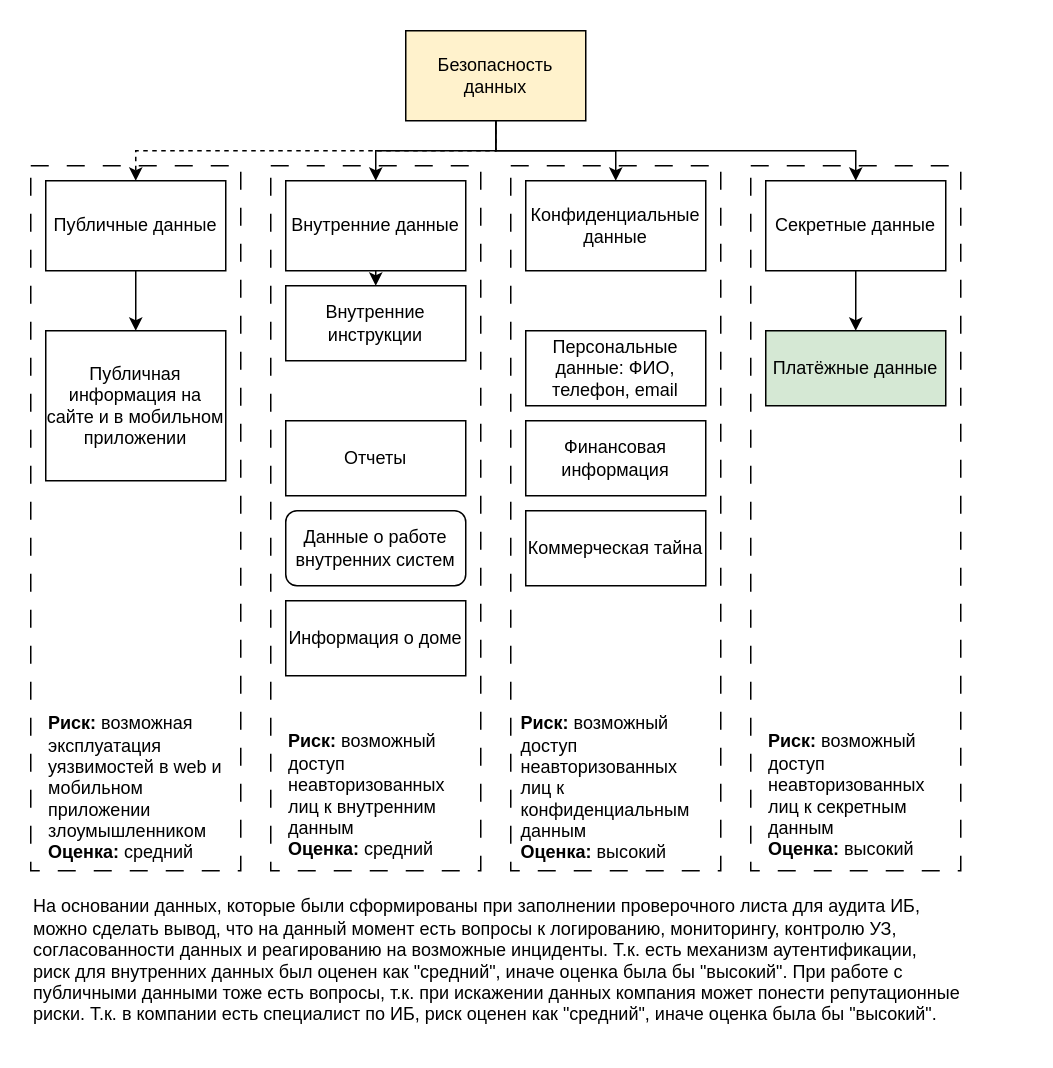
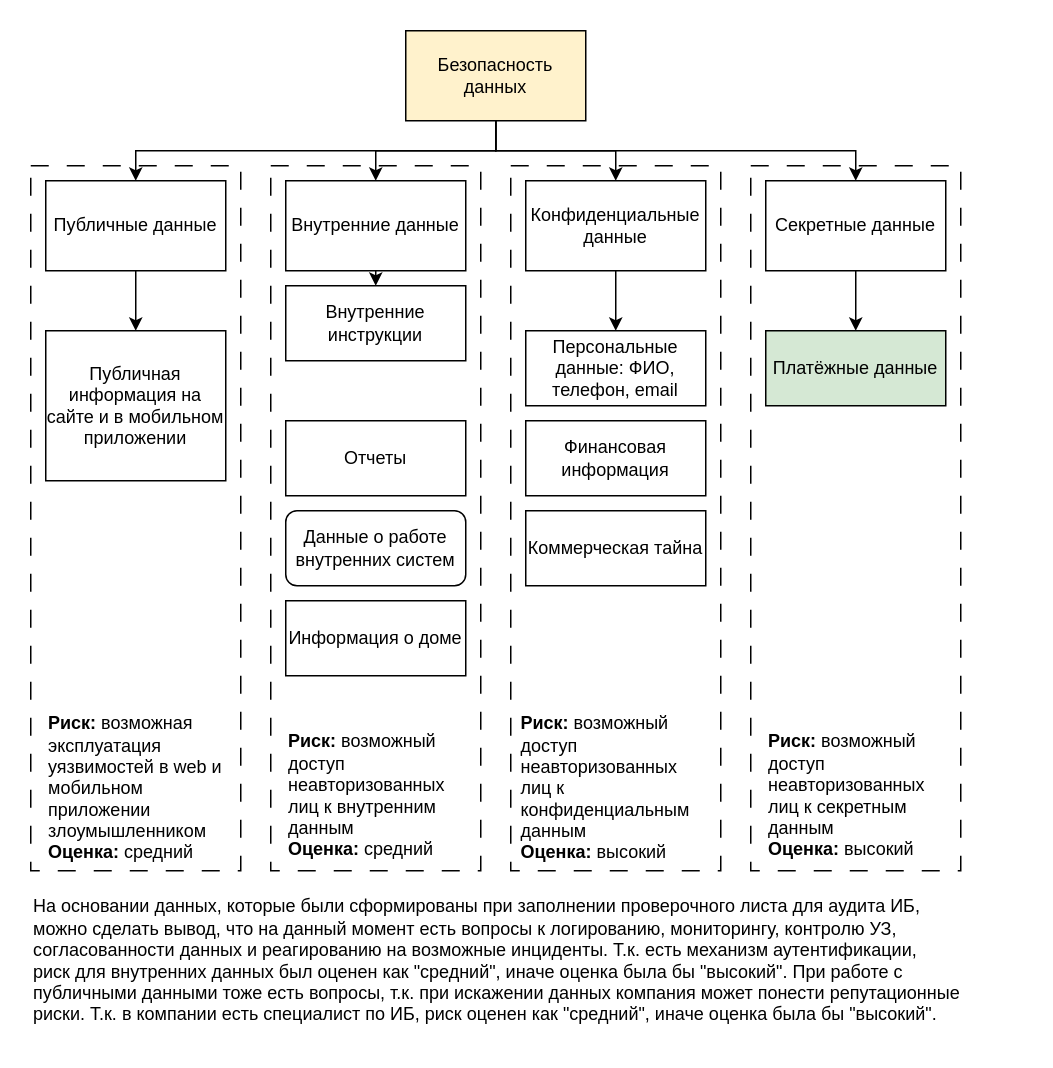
(247, 151) -> (247, 151)
none -> (616, 296)
